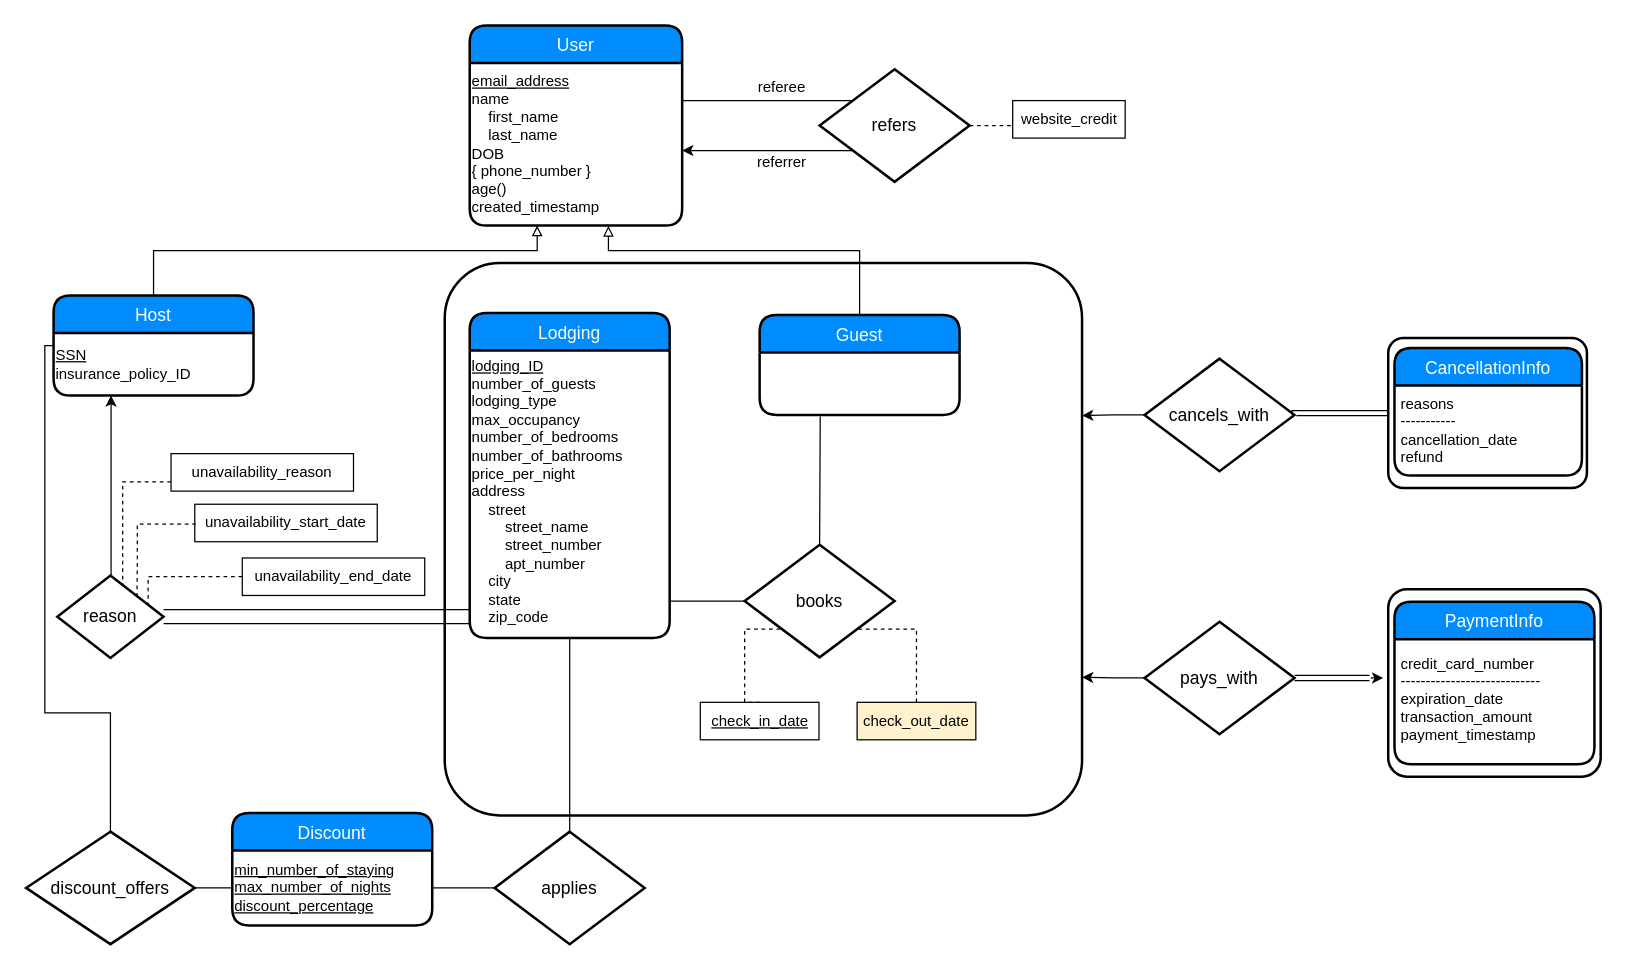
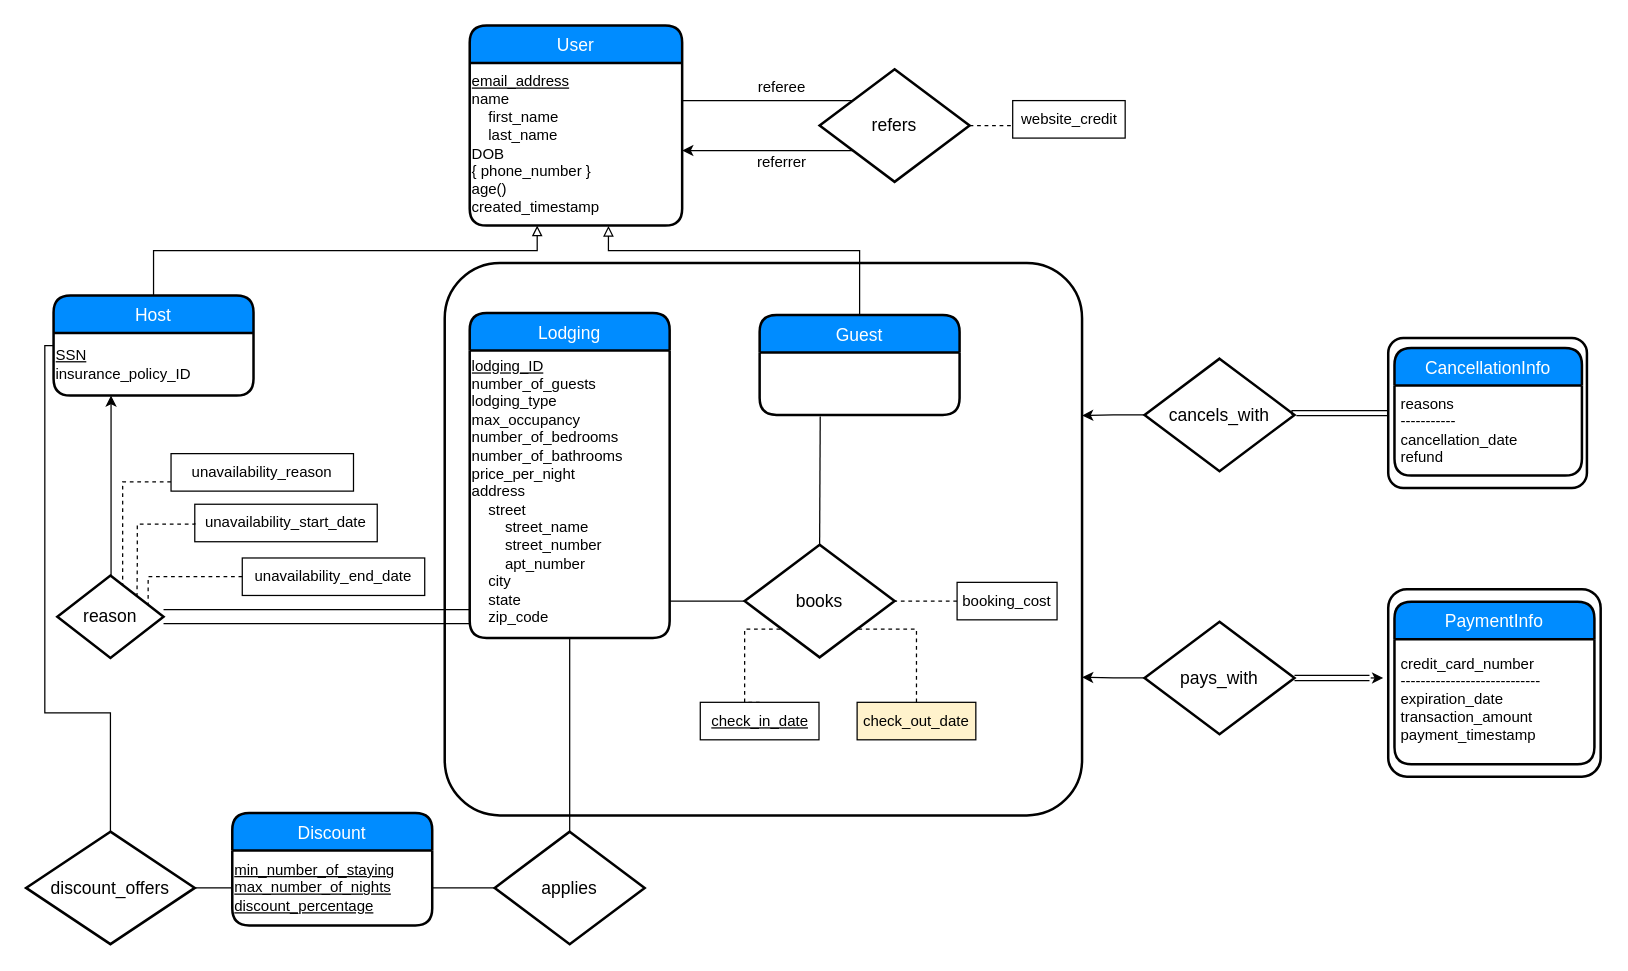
none -> (926, 601)
none -> (1007, 601)
